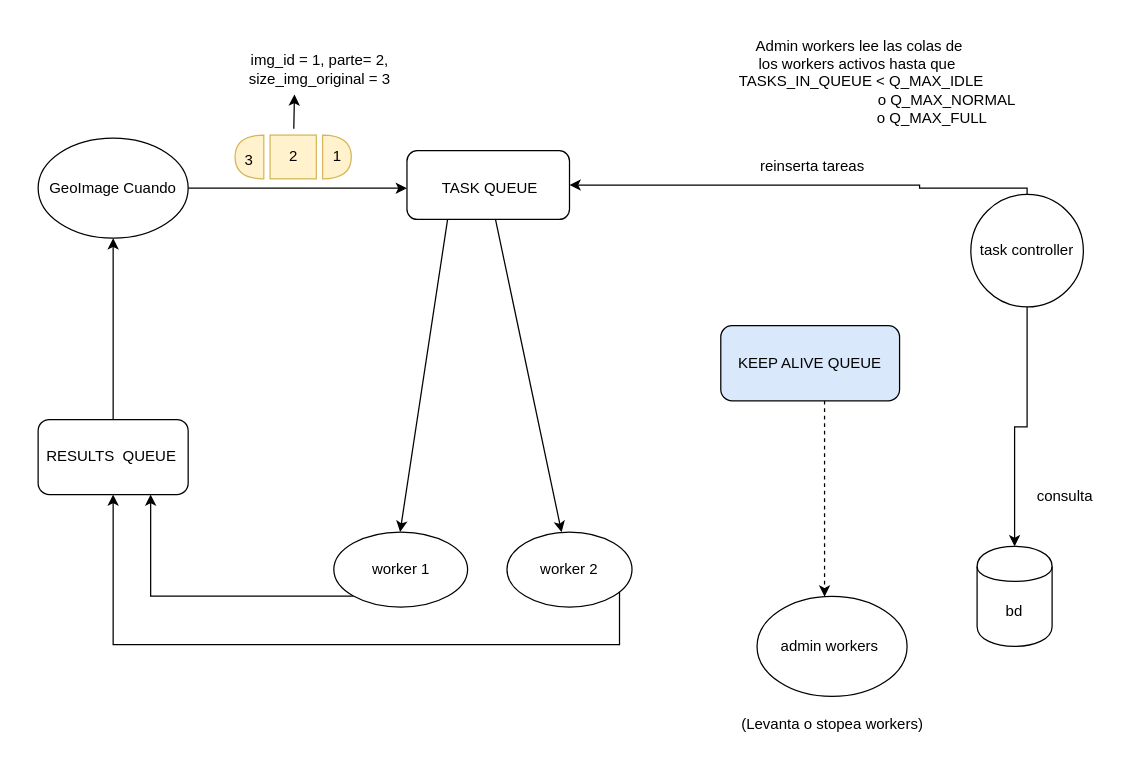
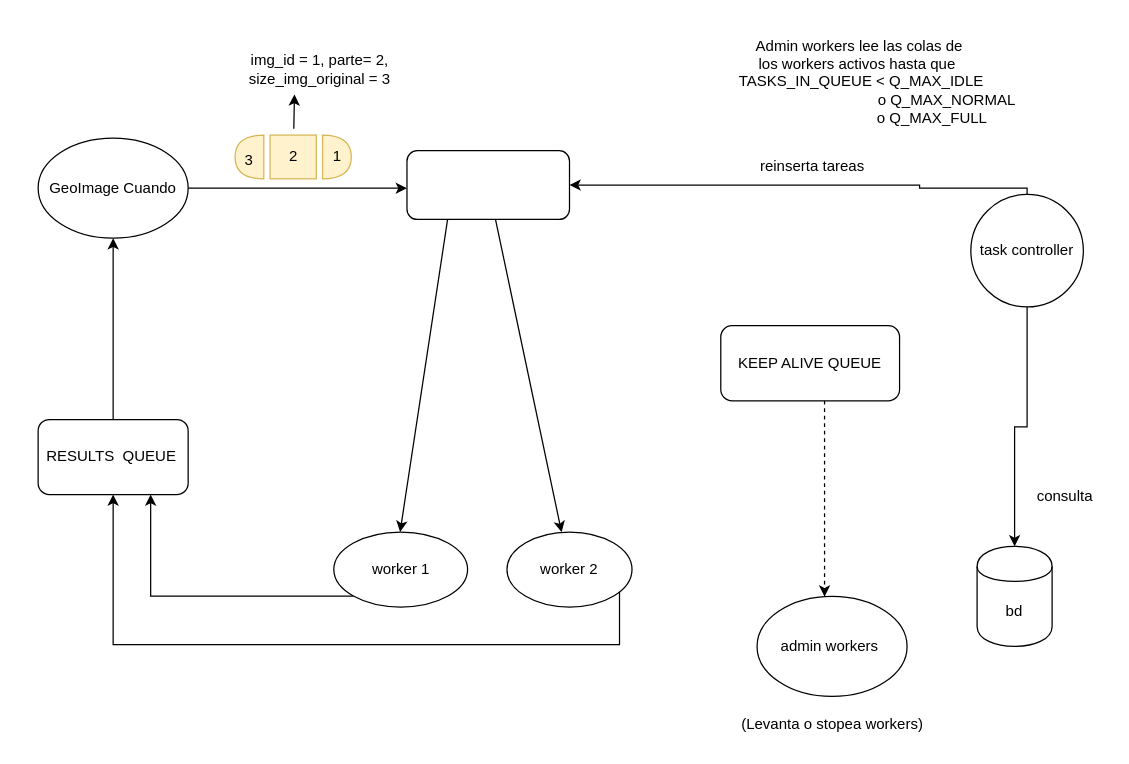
(489, 188) -> none
(810, 363) -> (810, 363)
